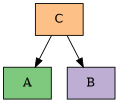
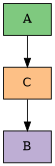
(45, 47) -> (27, 47)
